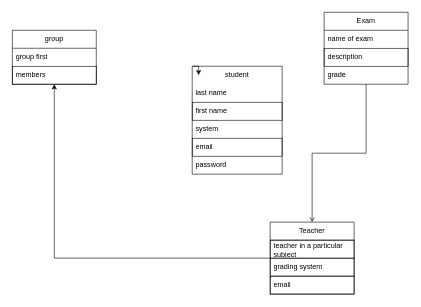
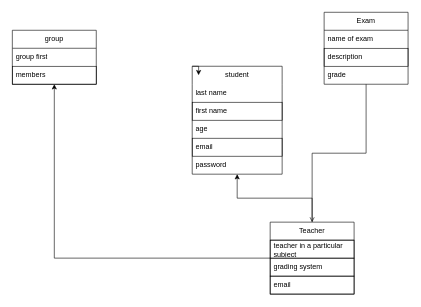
(208, 129) -> (202, 129)
none -> (237, 198)
